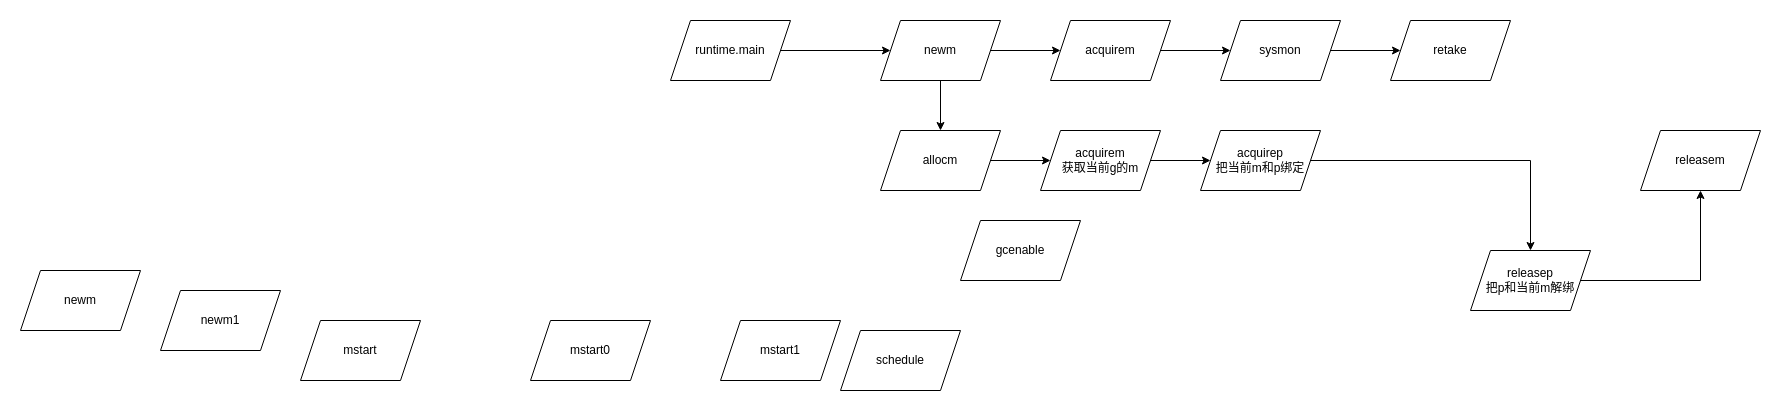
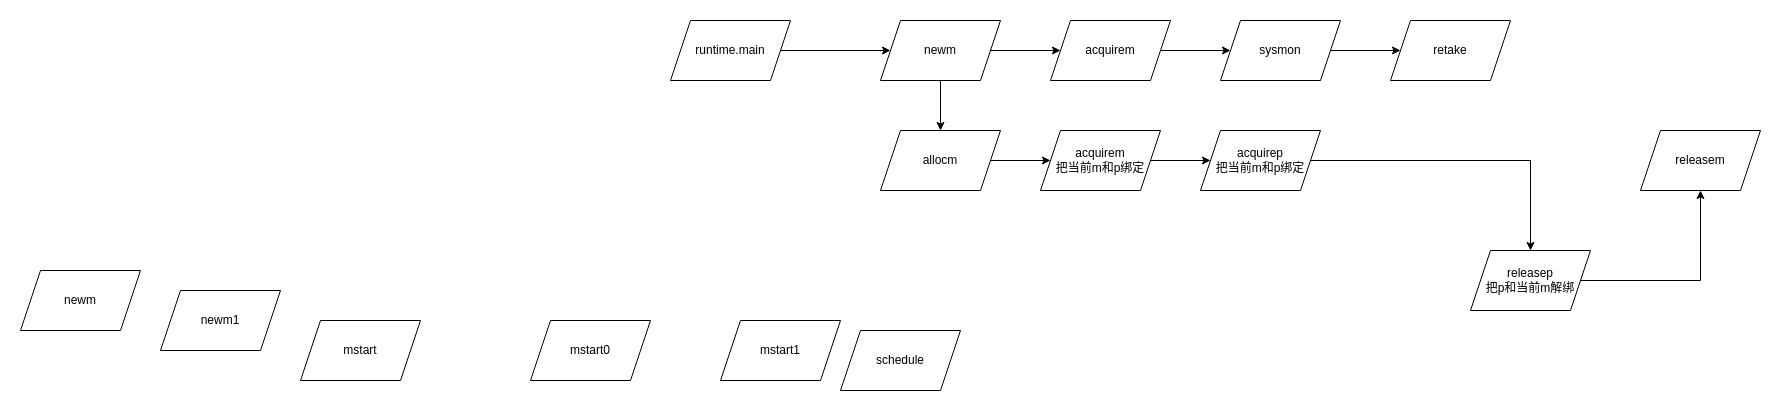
(1101, 161) -> (1101, 161)
(1021, 251) -> none
